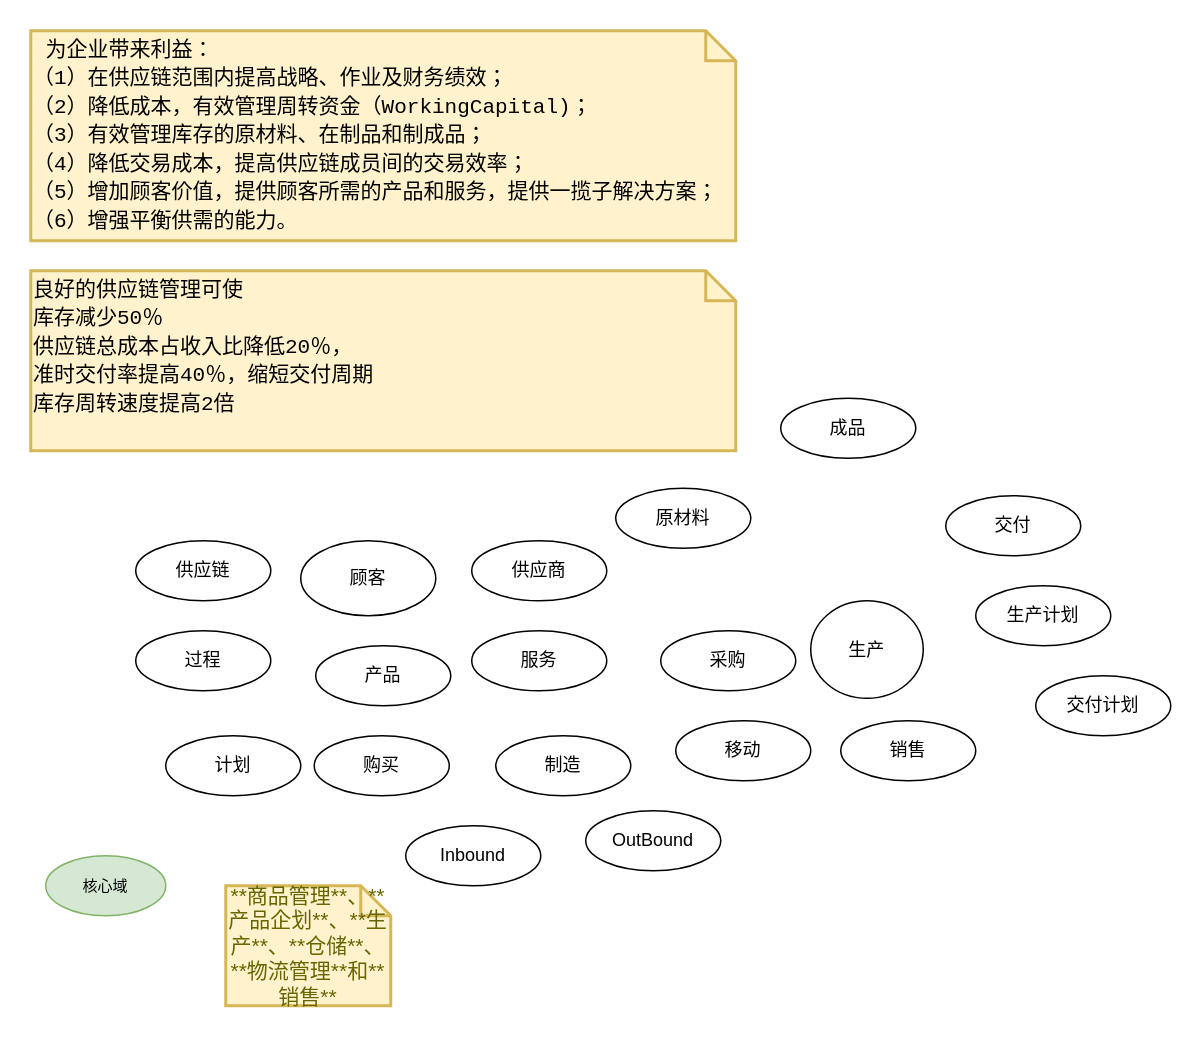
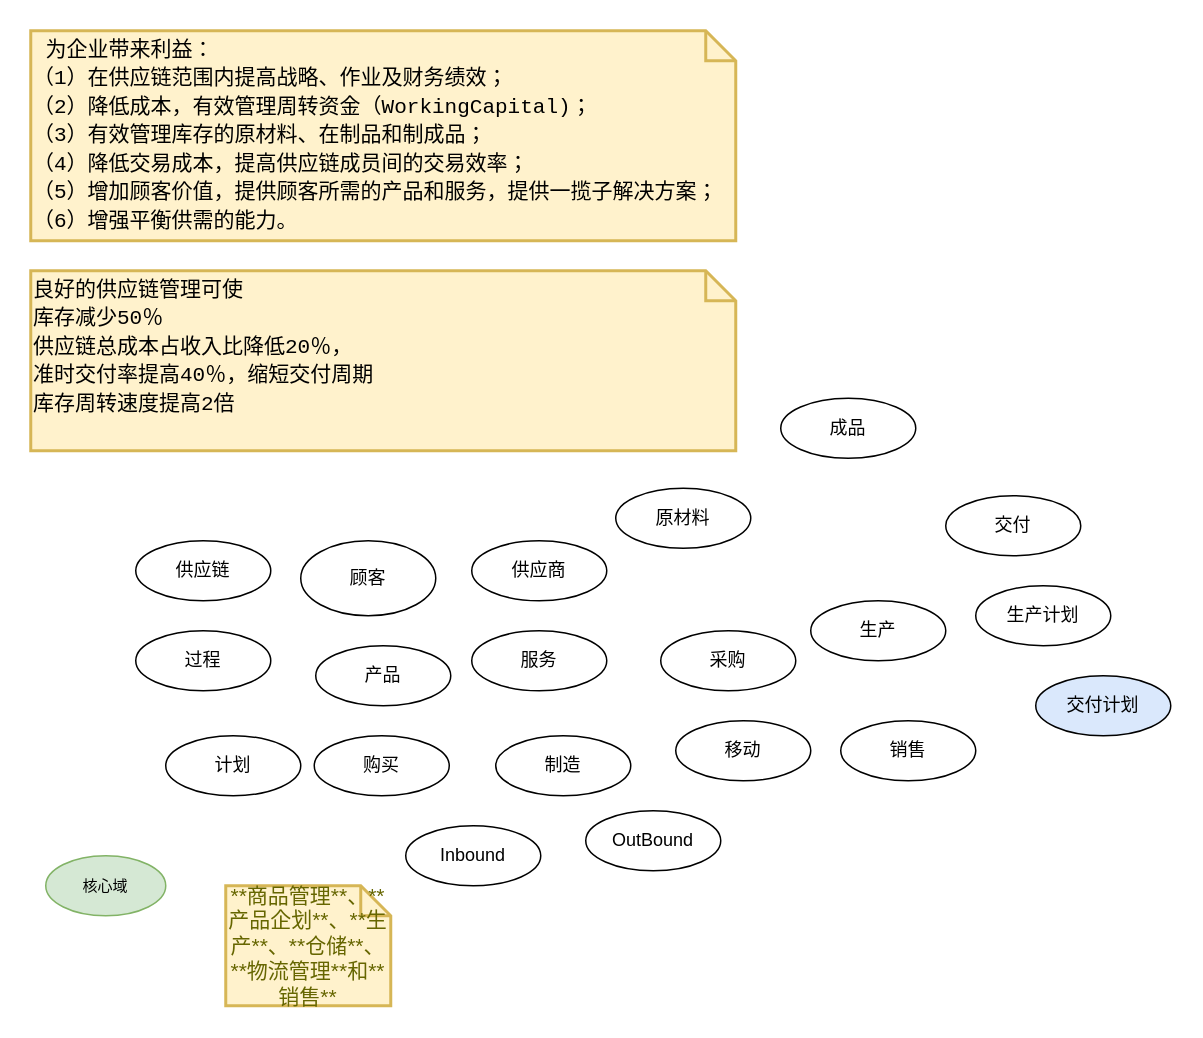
(867, 650) -> (878, 631)
(1103, 706) -> (1103, 706)
